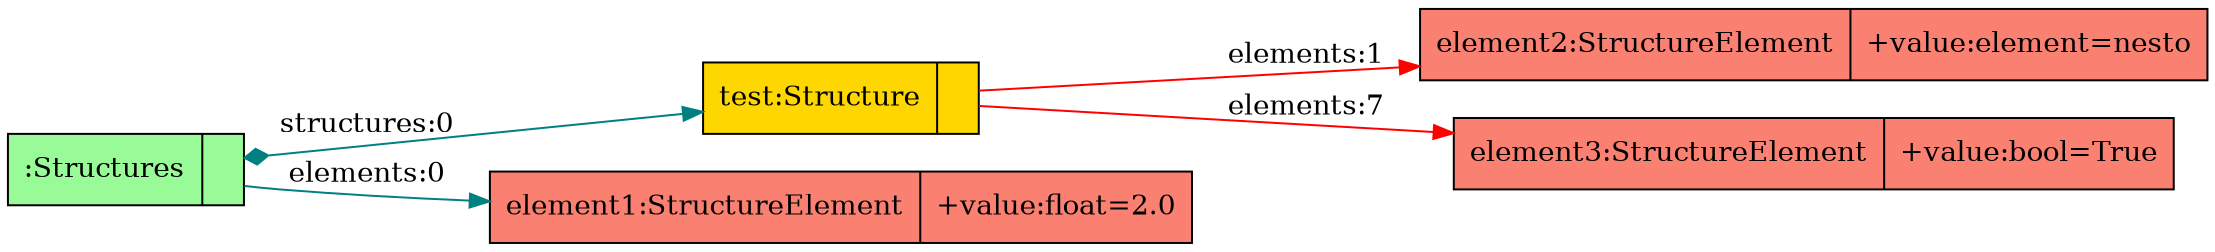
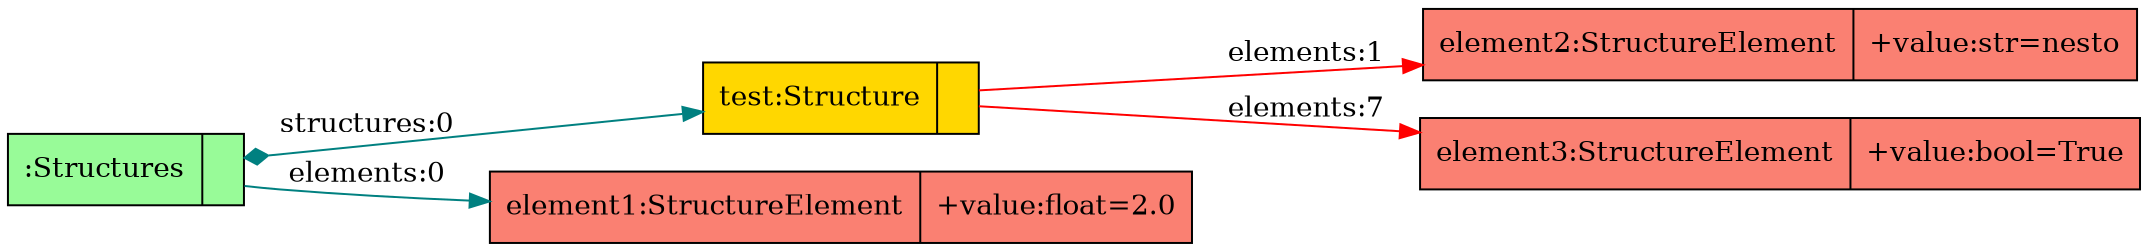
(2029, 44) -> (1995, 44)
